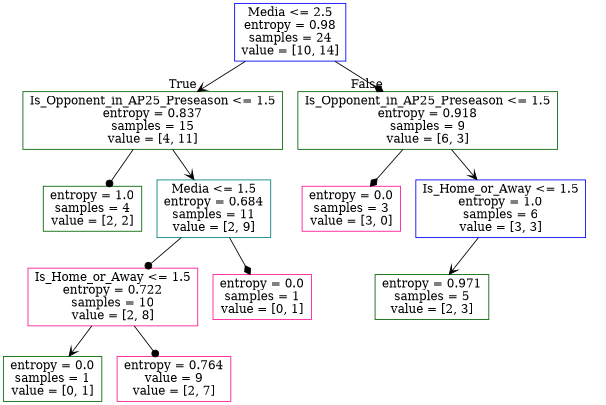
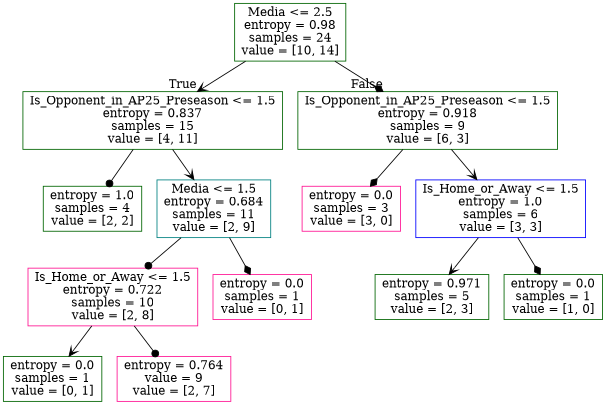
(290, 32) -> (290, 32)
none -> (553, 297)
